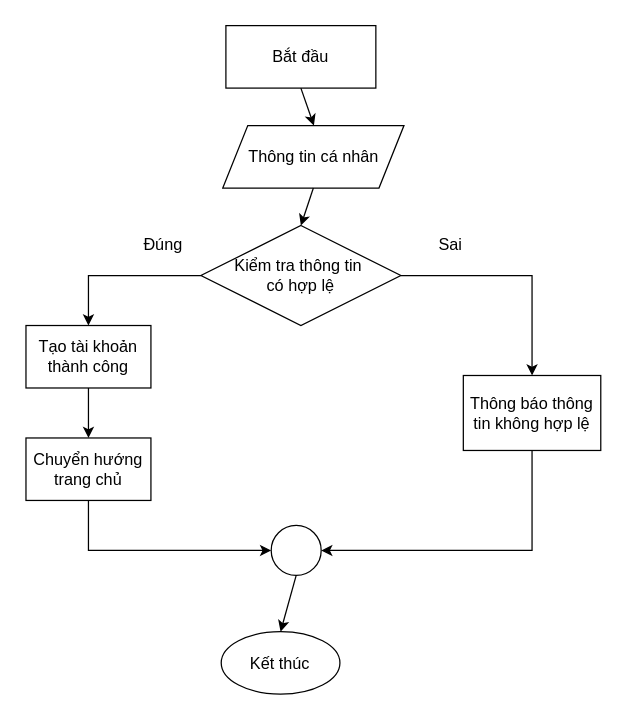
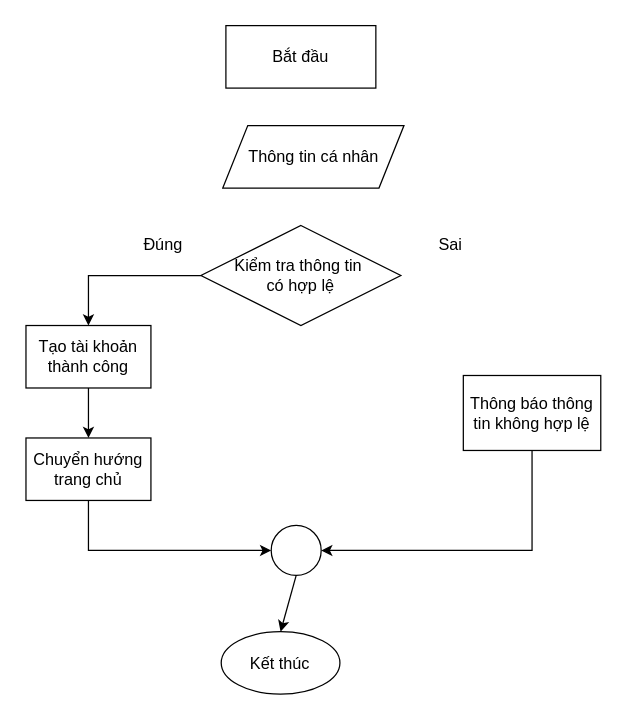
(306, 103) -> none
(308, 203) -> none
(512, 276) -> none
